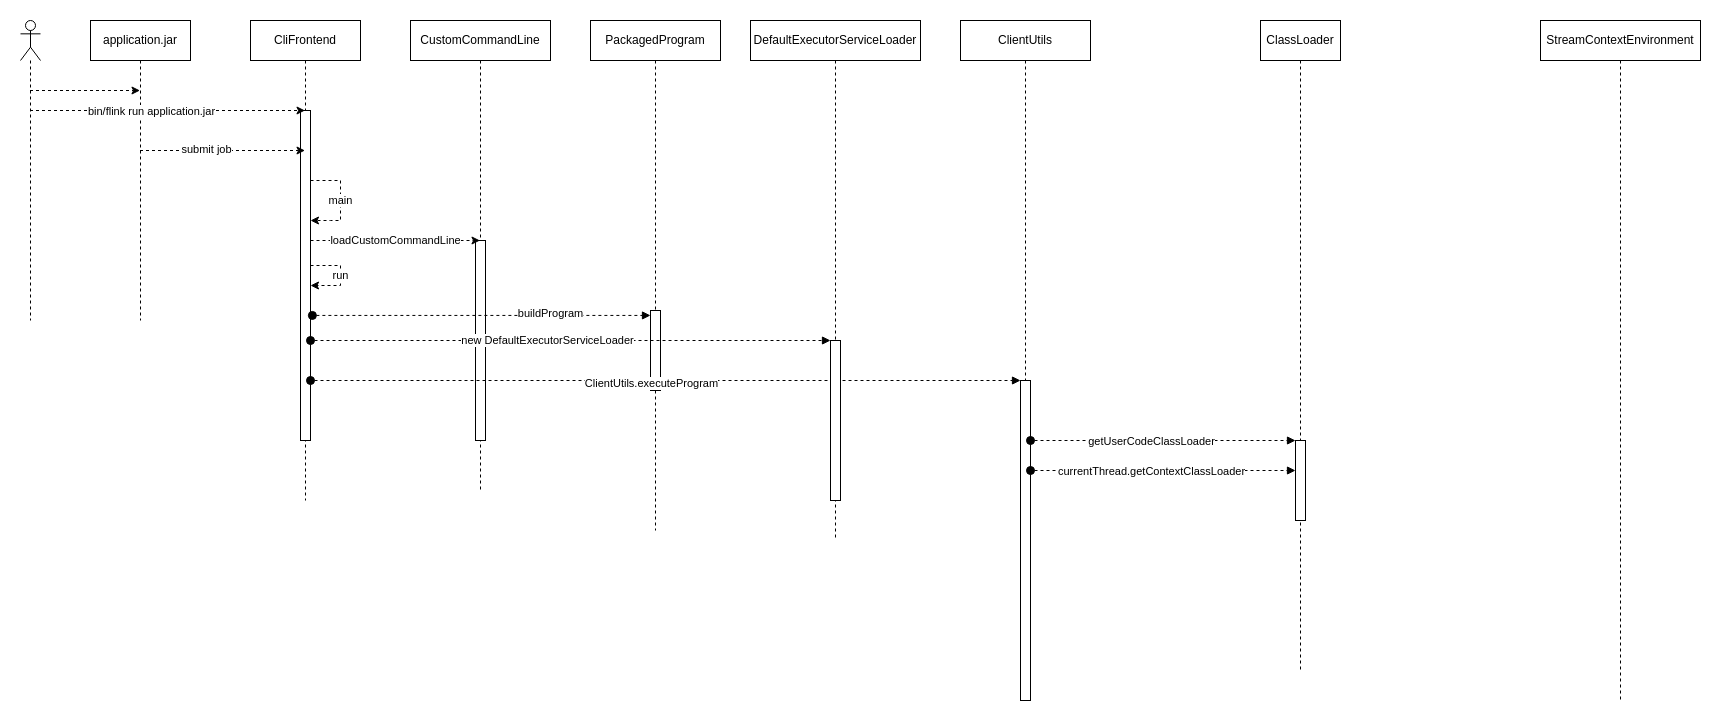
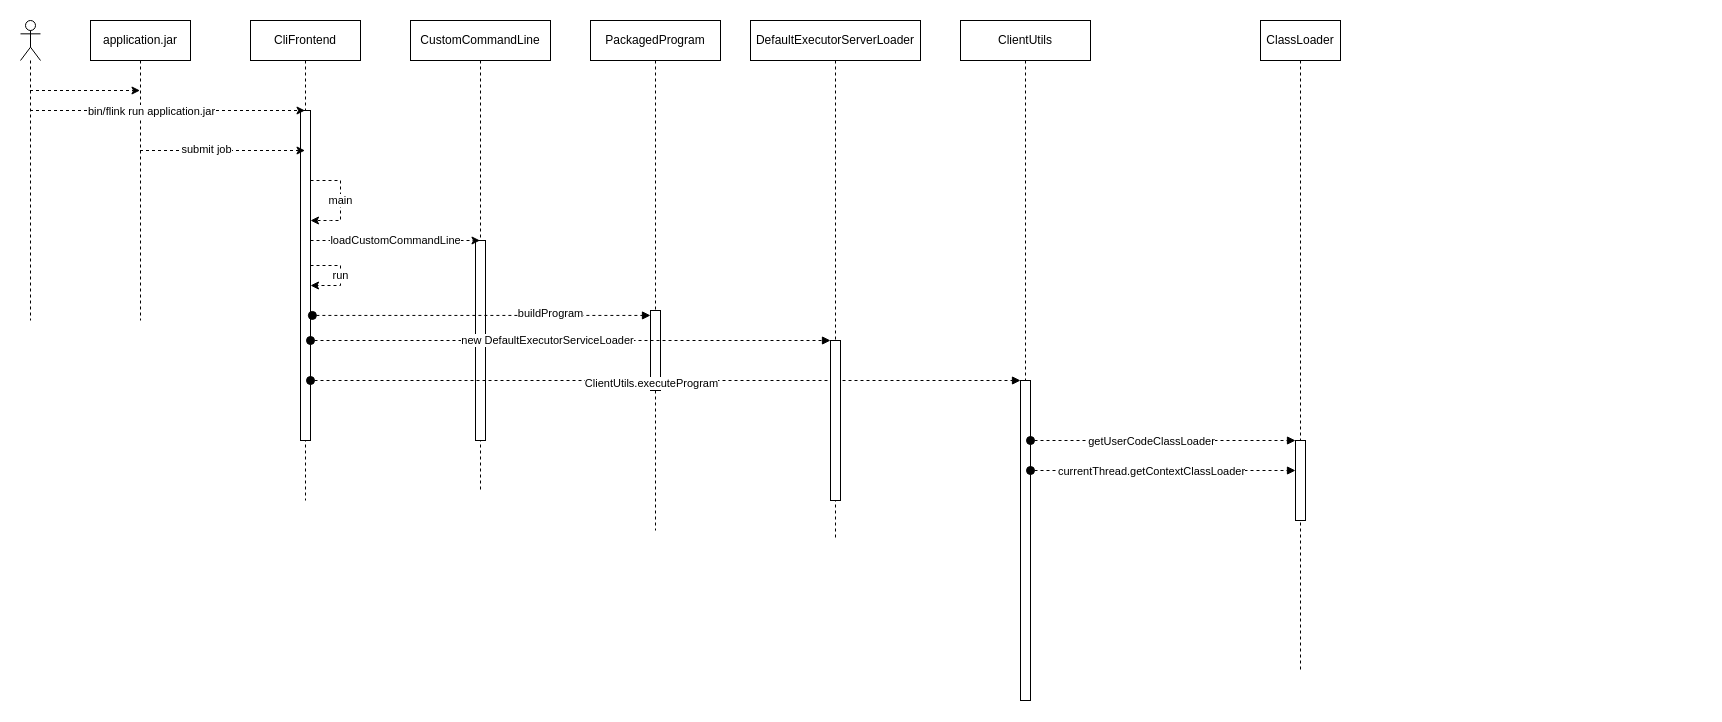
(836, 41) -> (836, 41)
(1621, 361) -> none
